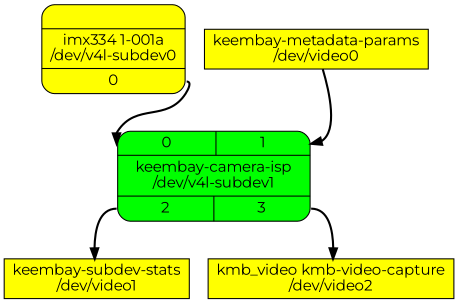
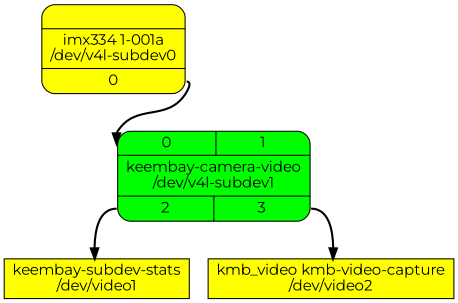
(316, 49) -> none
(214, 167) -> (214, 167)
